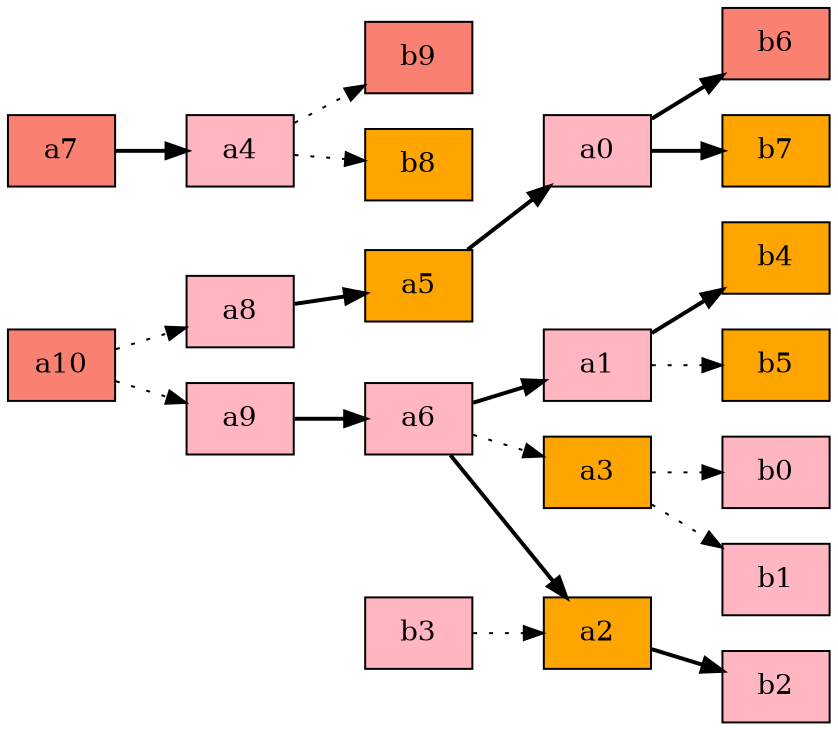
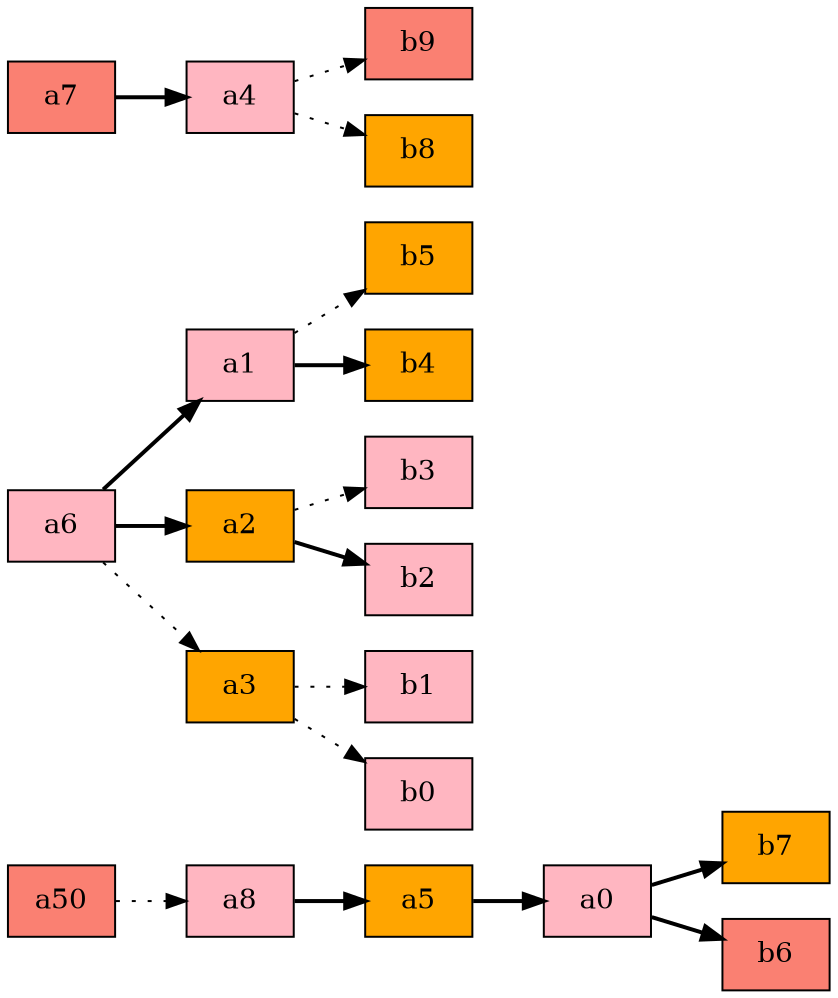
(62, 365) -> (62, 901)
(240, 419) -> none
(498, 633) -> (320, 502)
